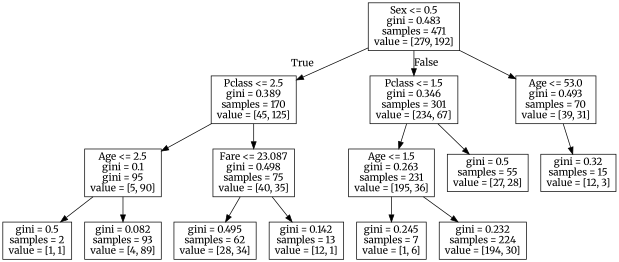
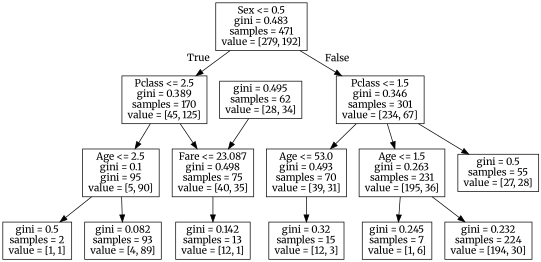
(484, 63) -> (346, 134)
(235, 206) -> (241, 131)
